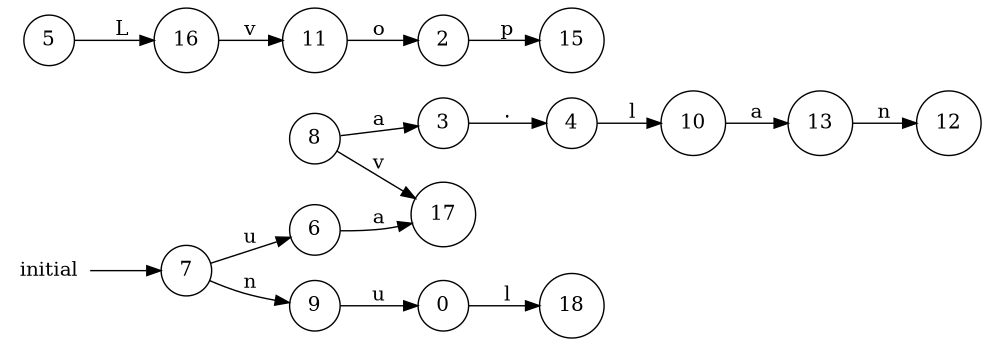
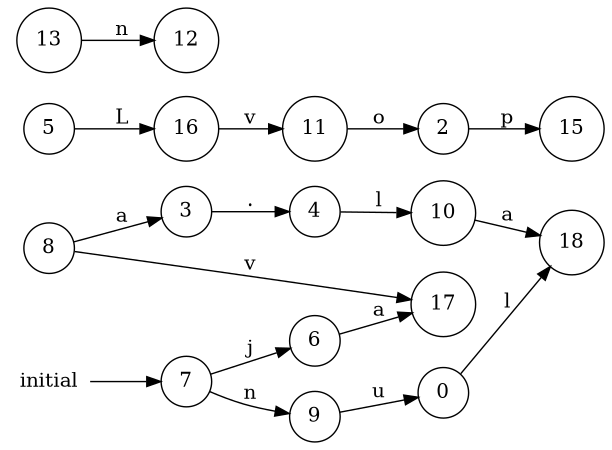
(750, 123) -> (501, 226)
(251, 238) -> (251, 349)
